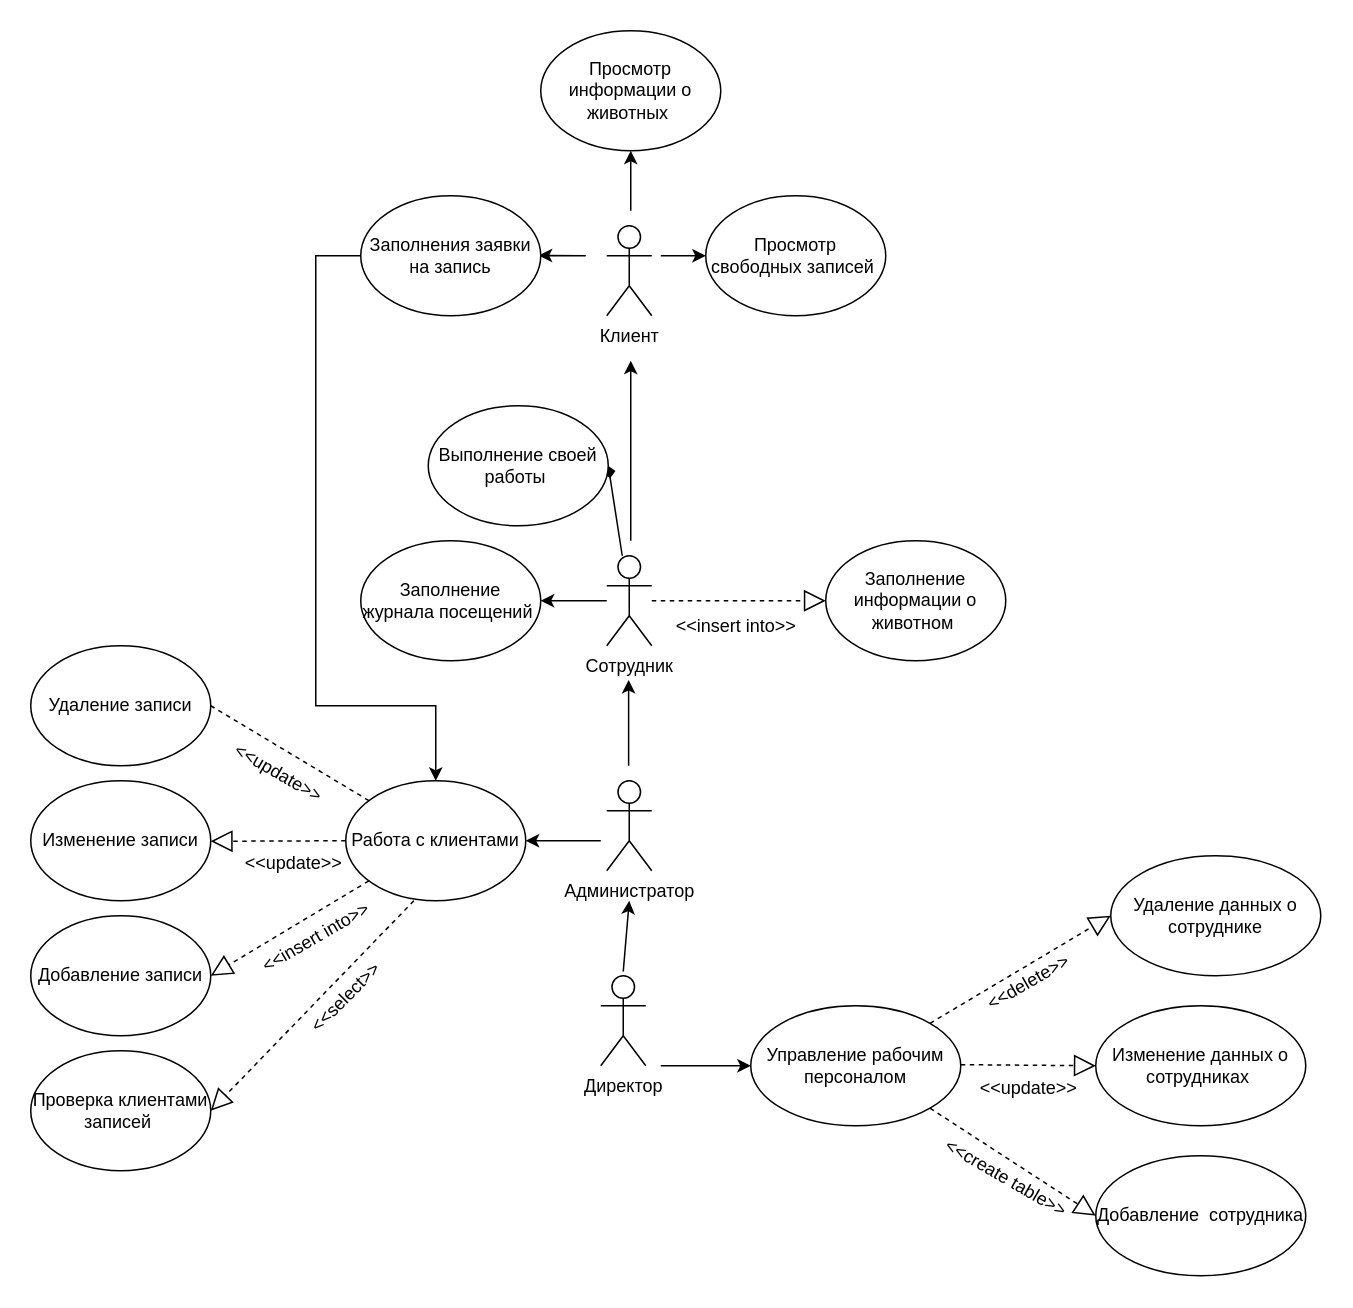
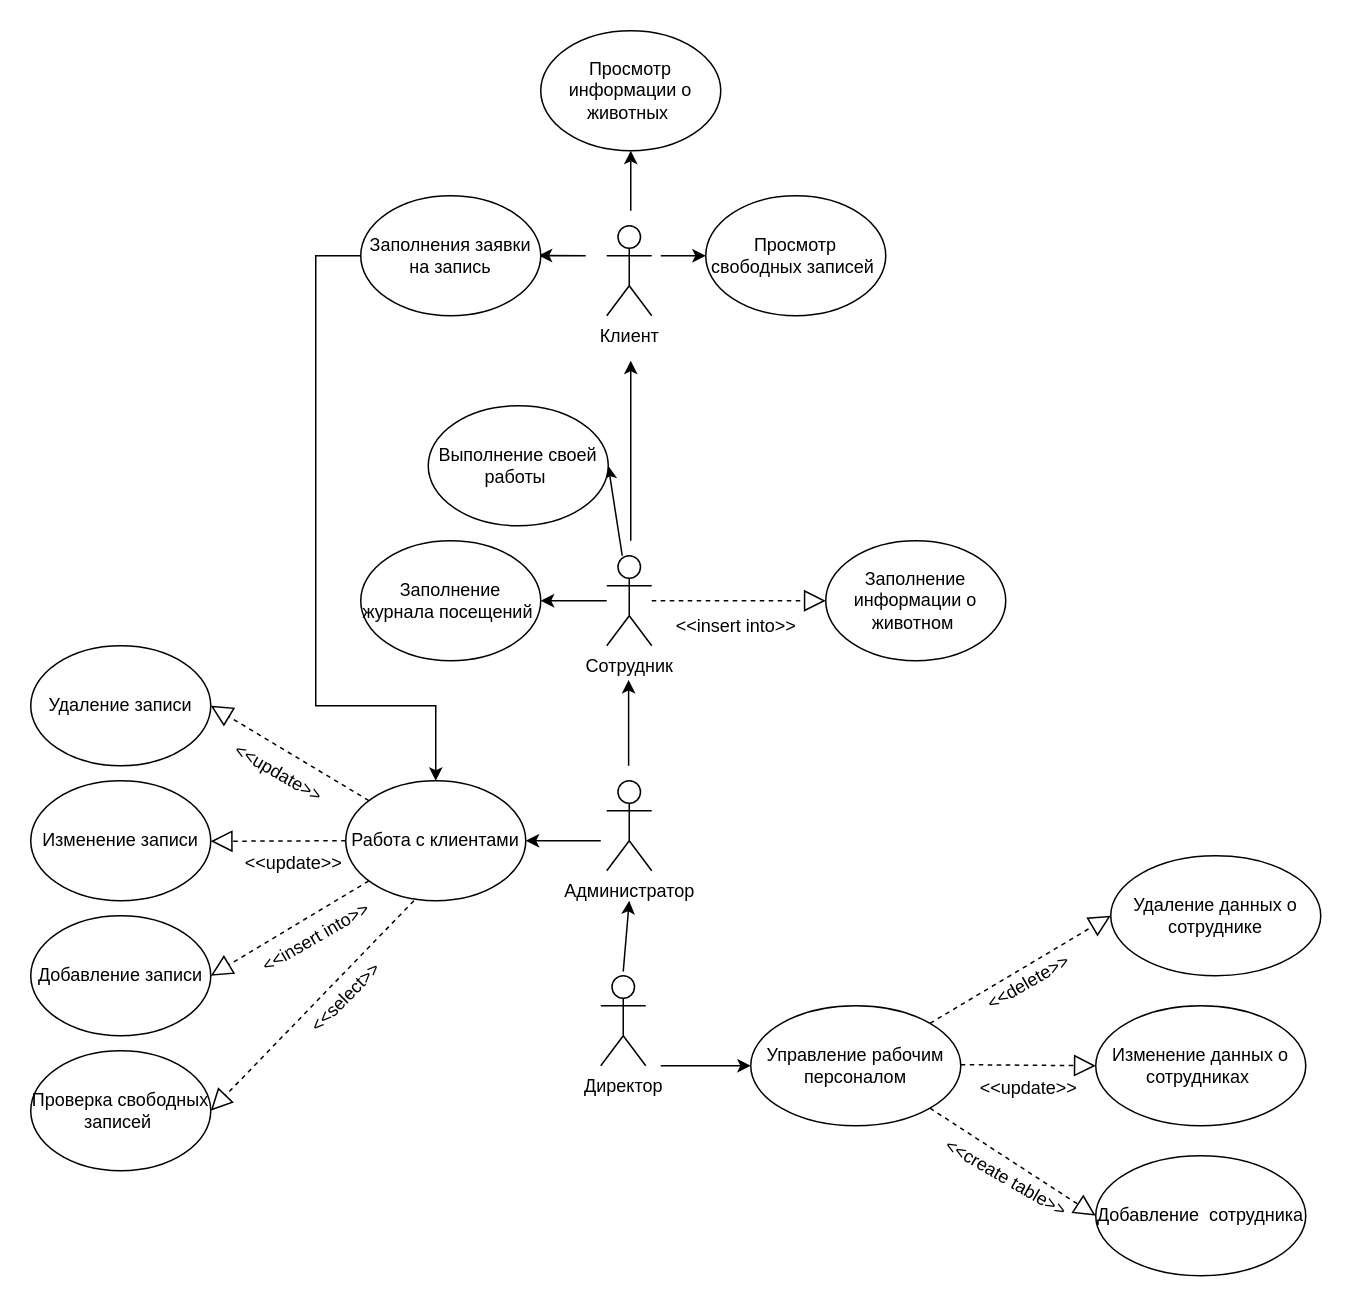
(610, 478) -> (610, 477)
(220, 711) -> (230, 717)
(121, 1111) -> (121, 1111)
